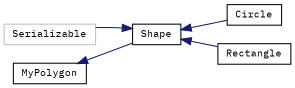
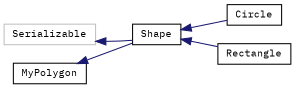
(109, 28) -> (119, 41)
